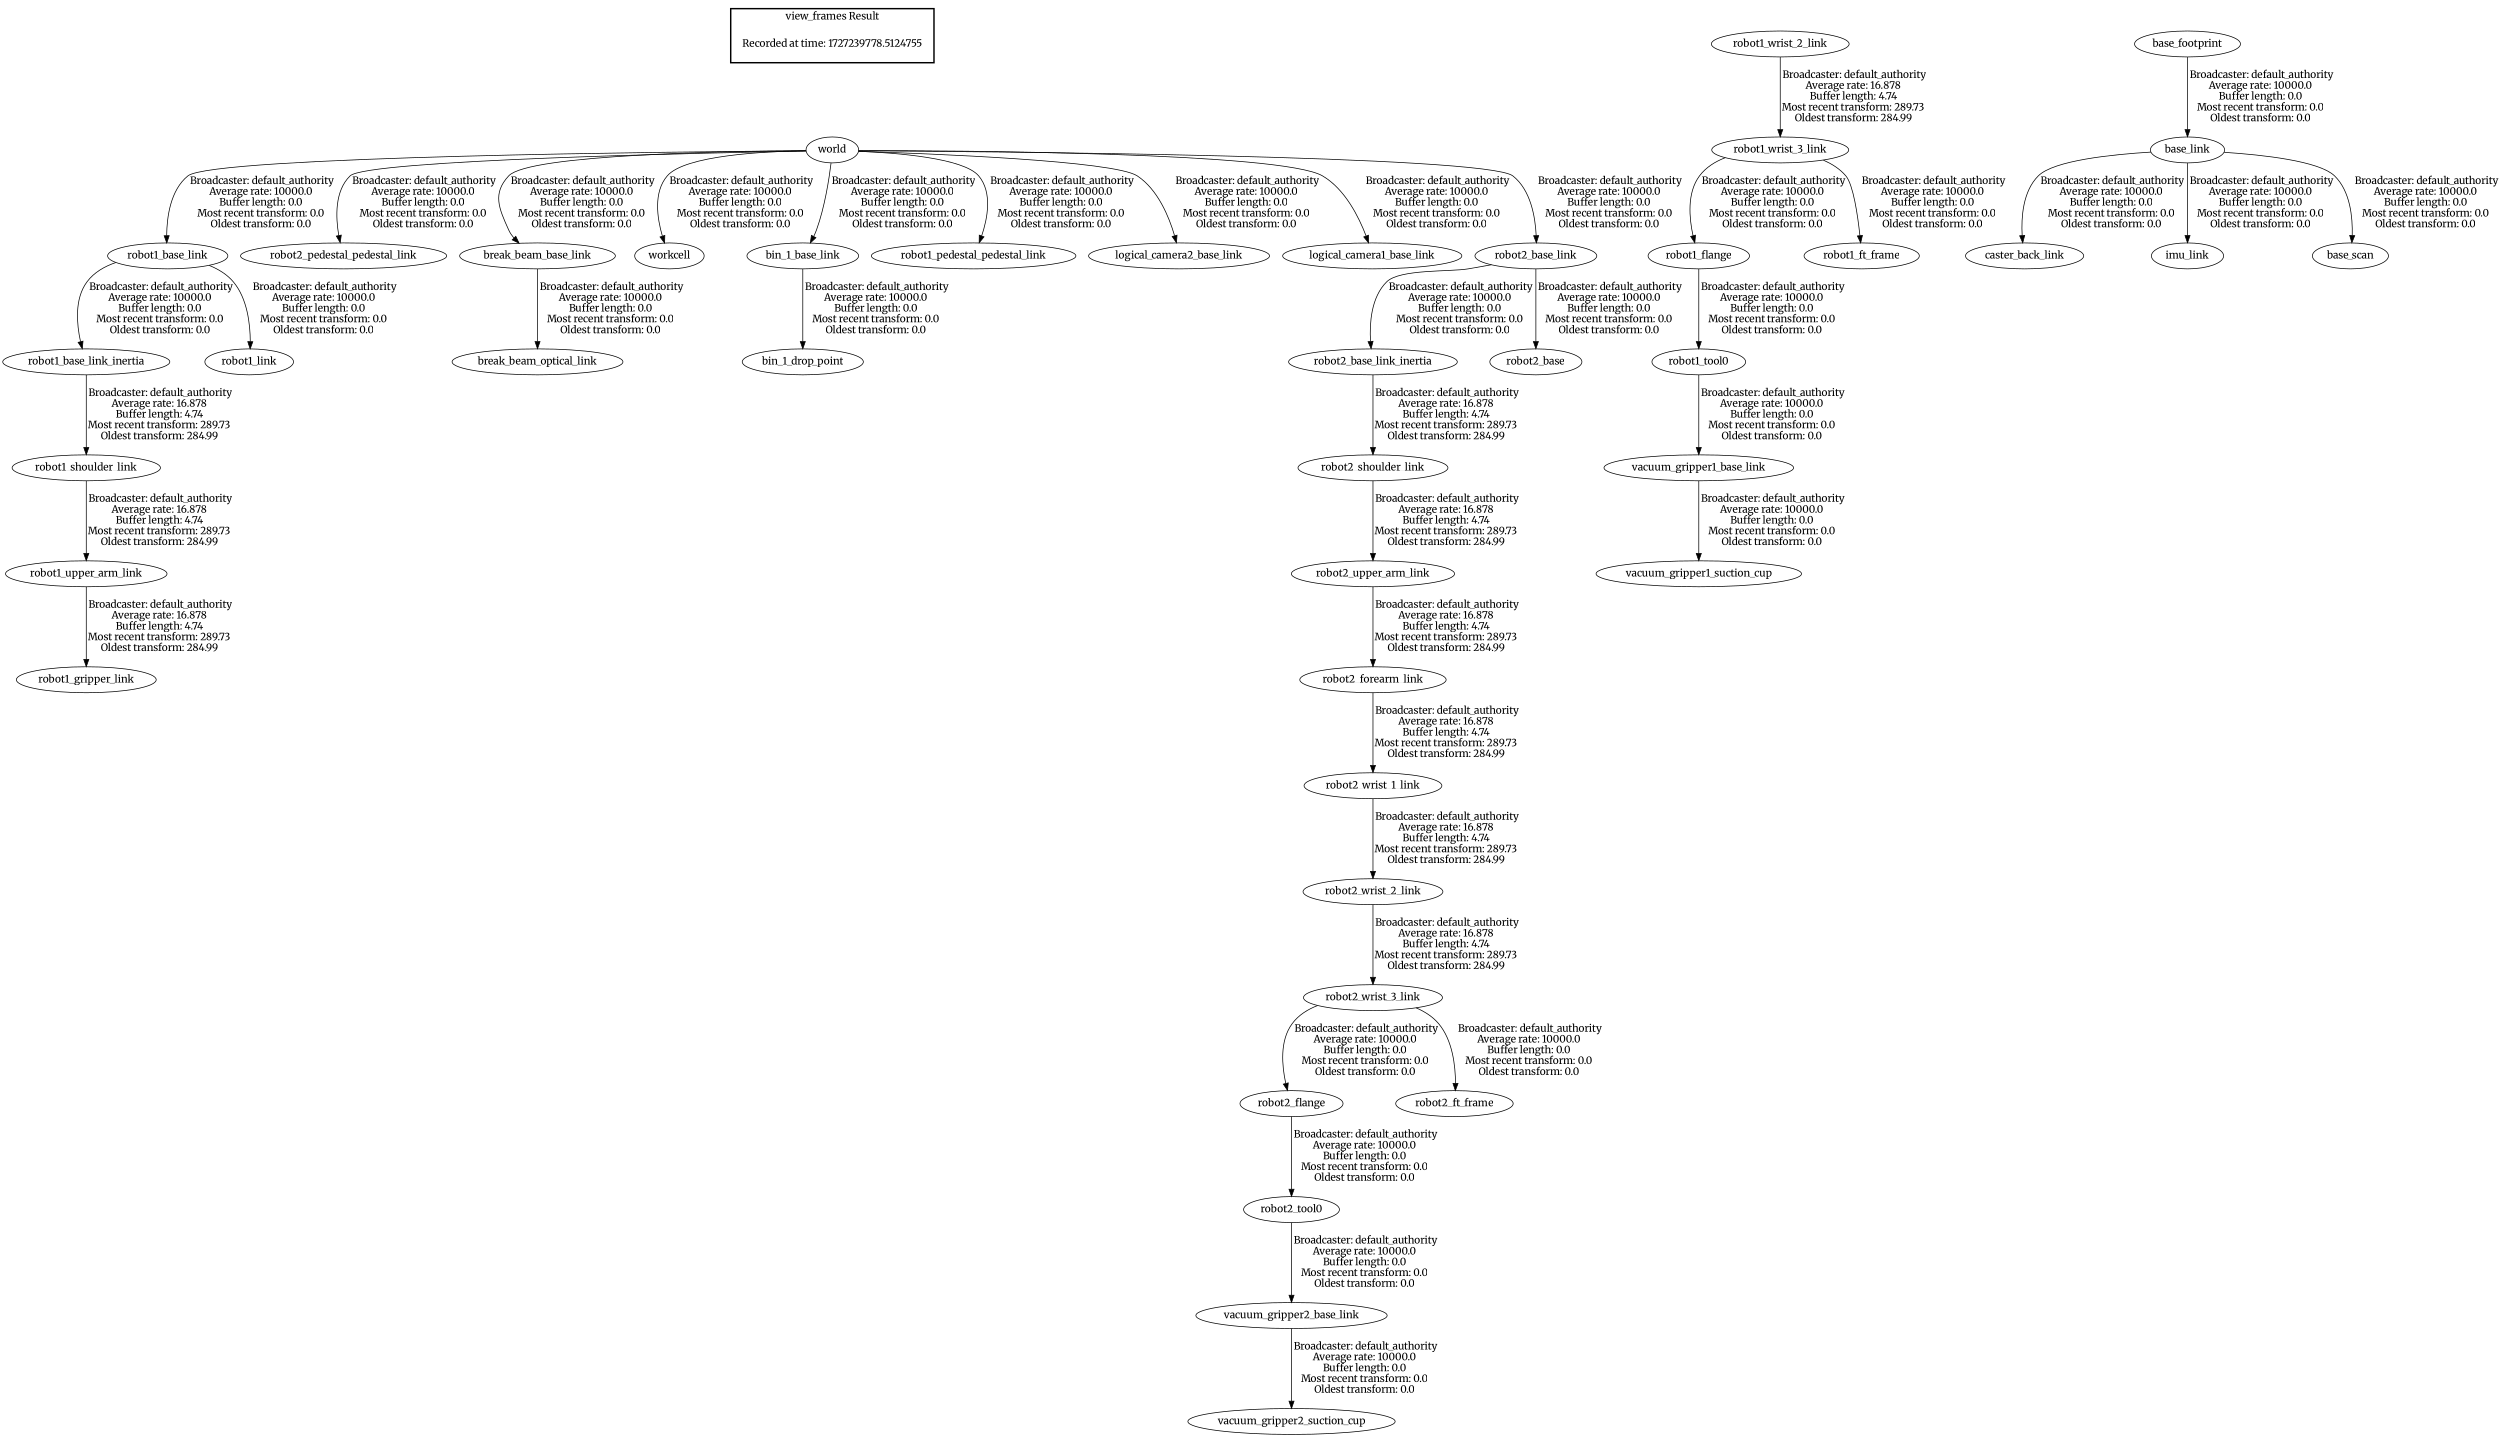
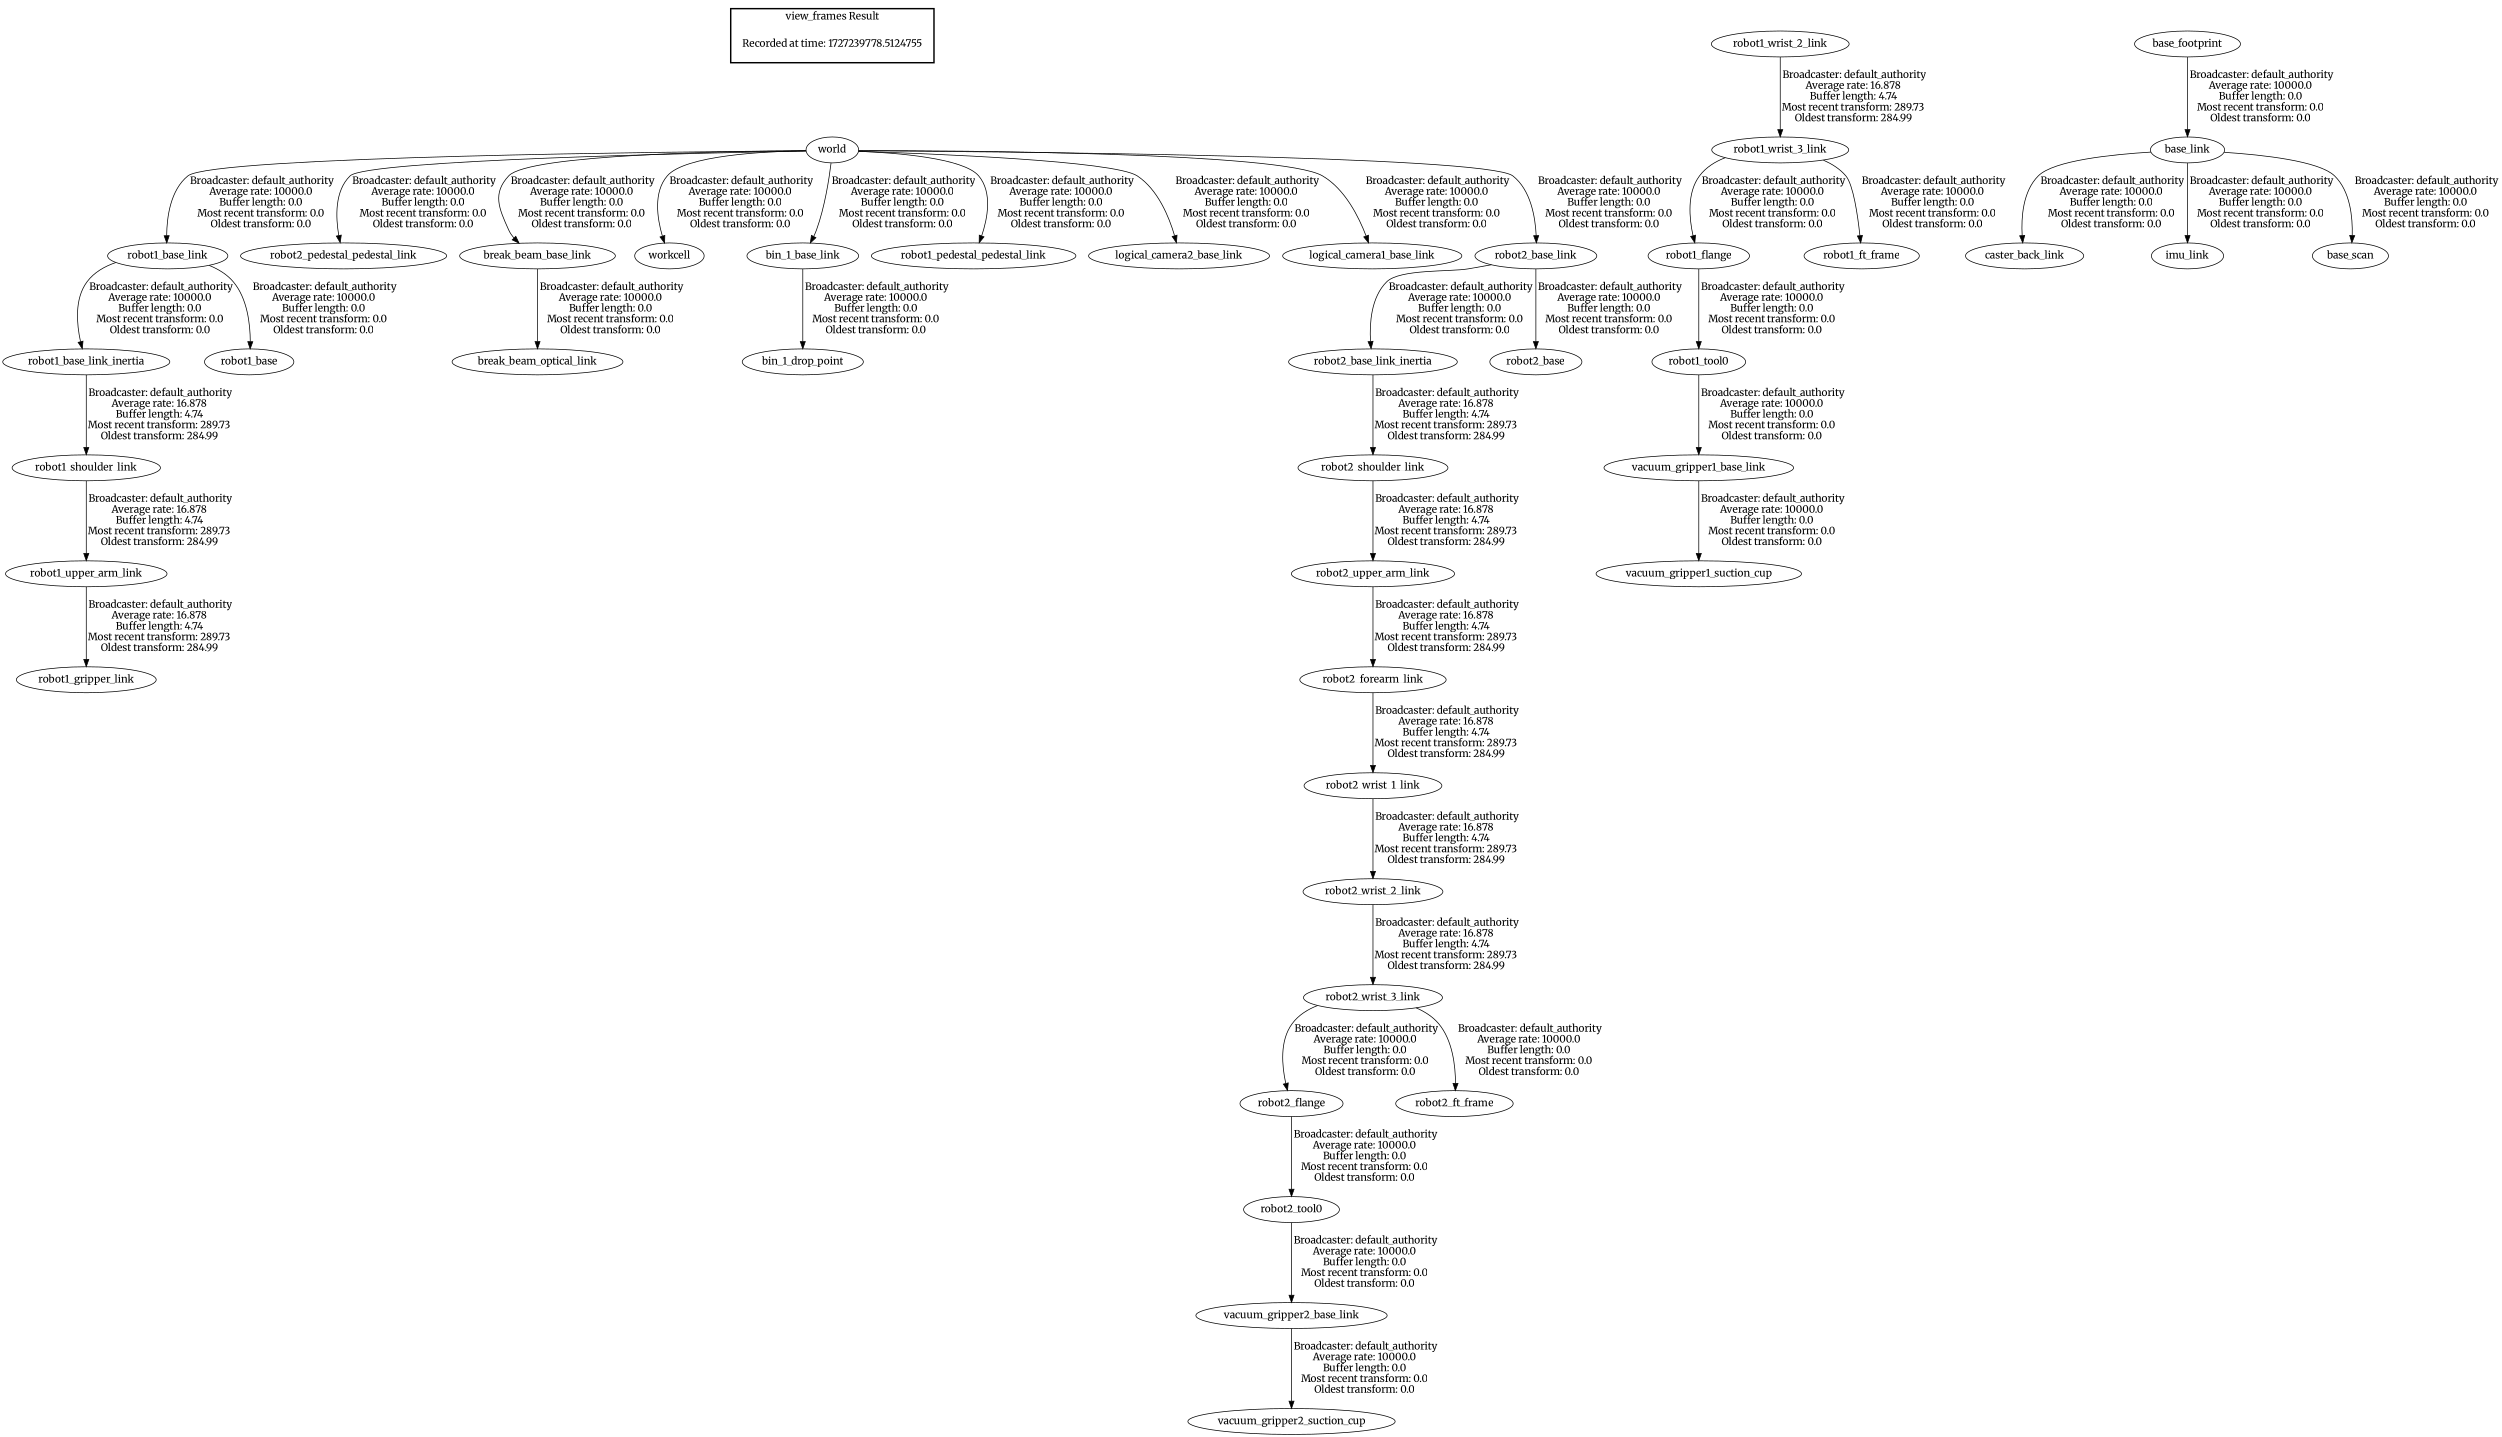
(249, 362) -> (249, 362)
